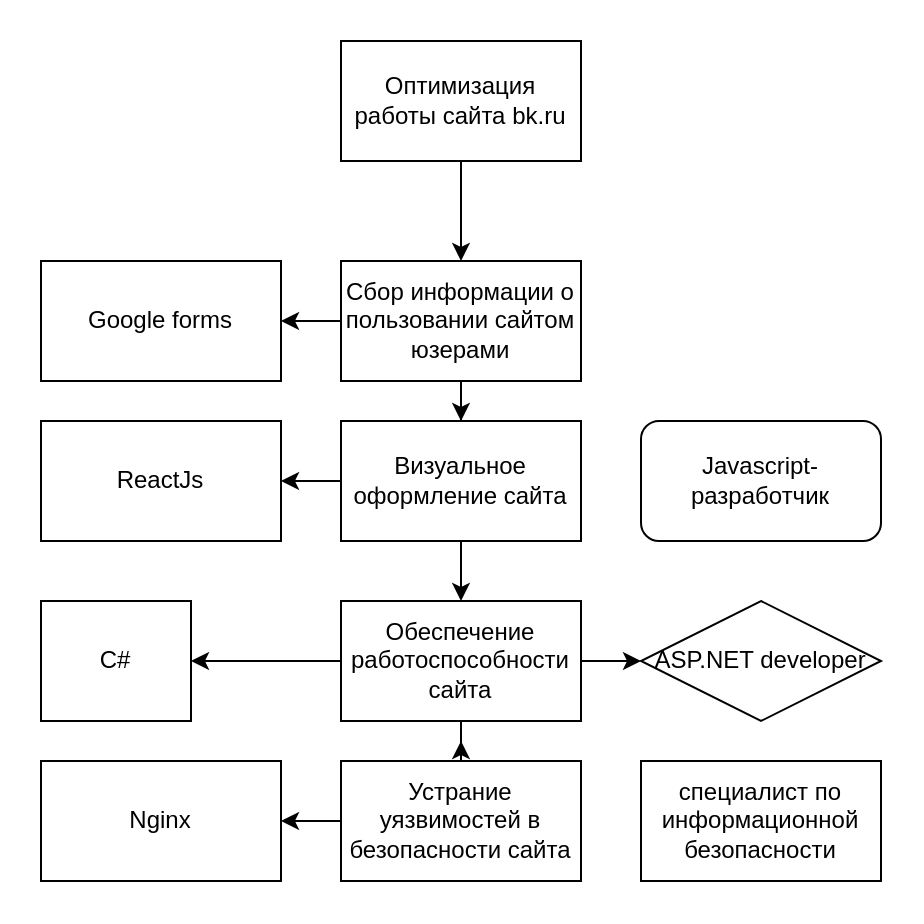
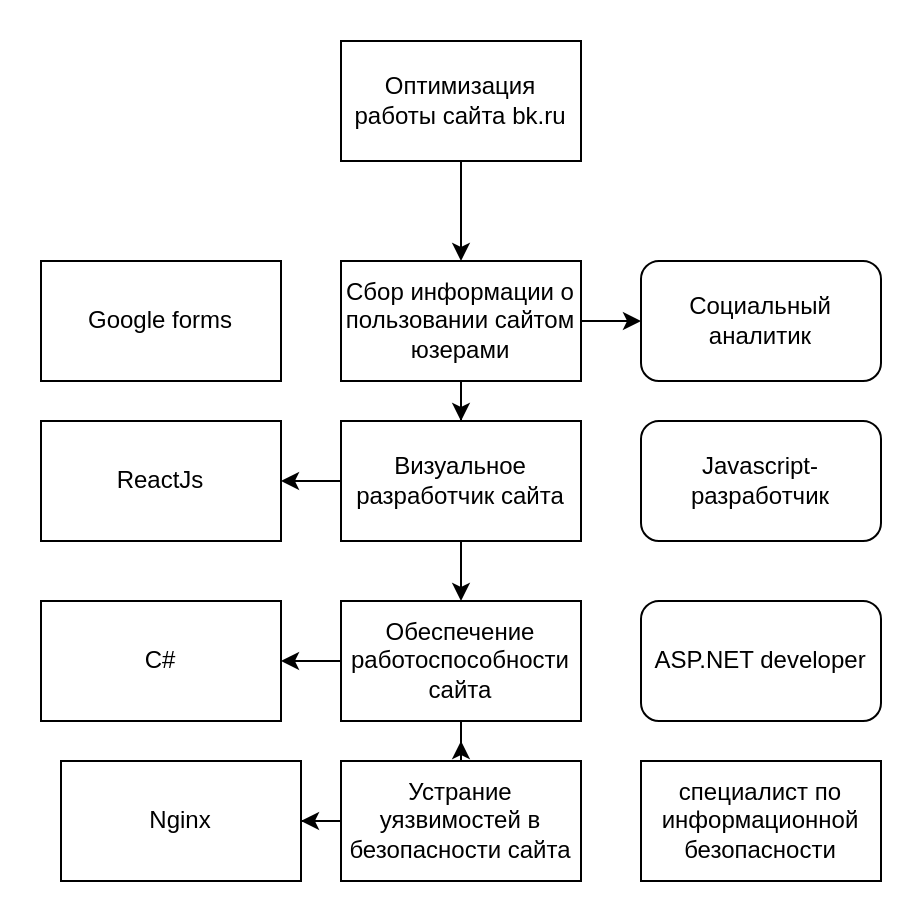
(304, 321) -> none
none -> (618, 321)
none -> (761, 321)
(461, 481) -> (461, 481)
(116, 661) -> (161, 661)
(618, 661) -> none
(761, 661) -> (761, 661)
(161, 821) -> (181, 821)
